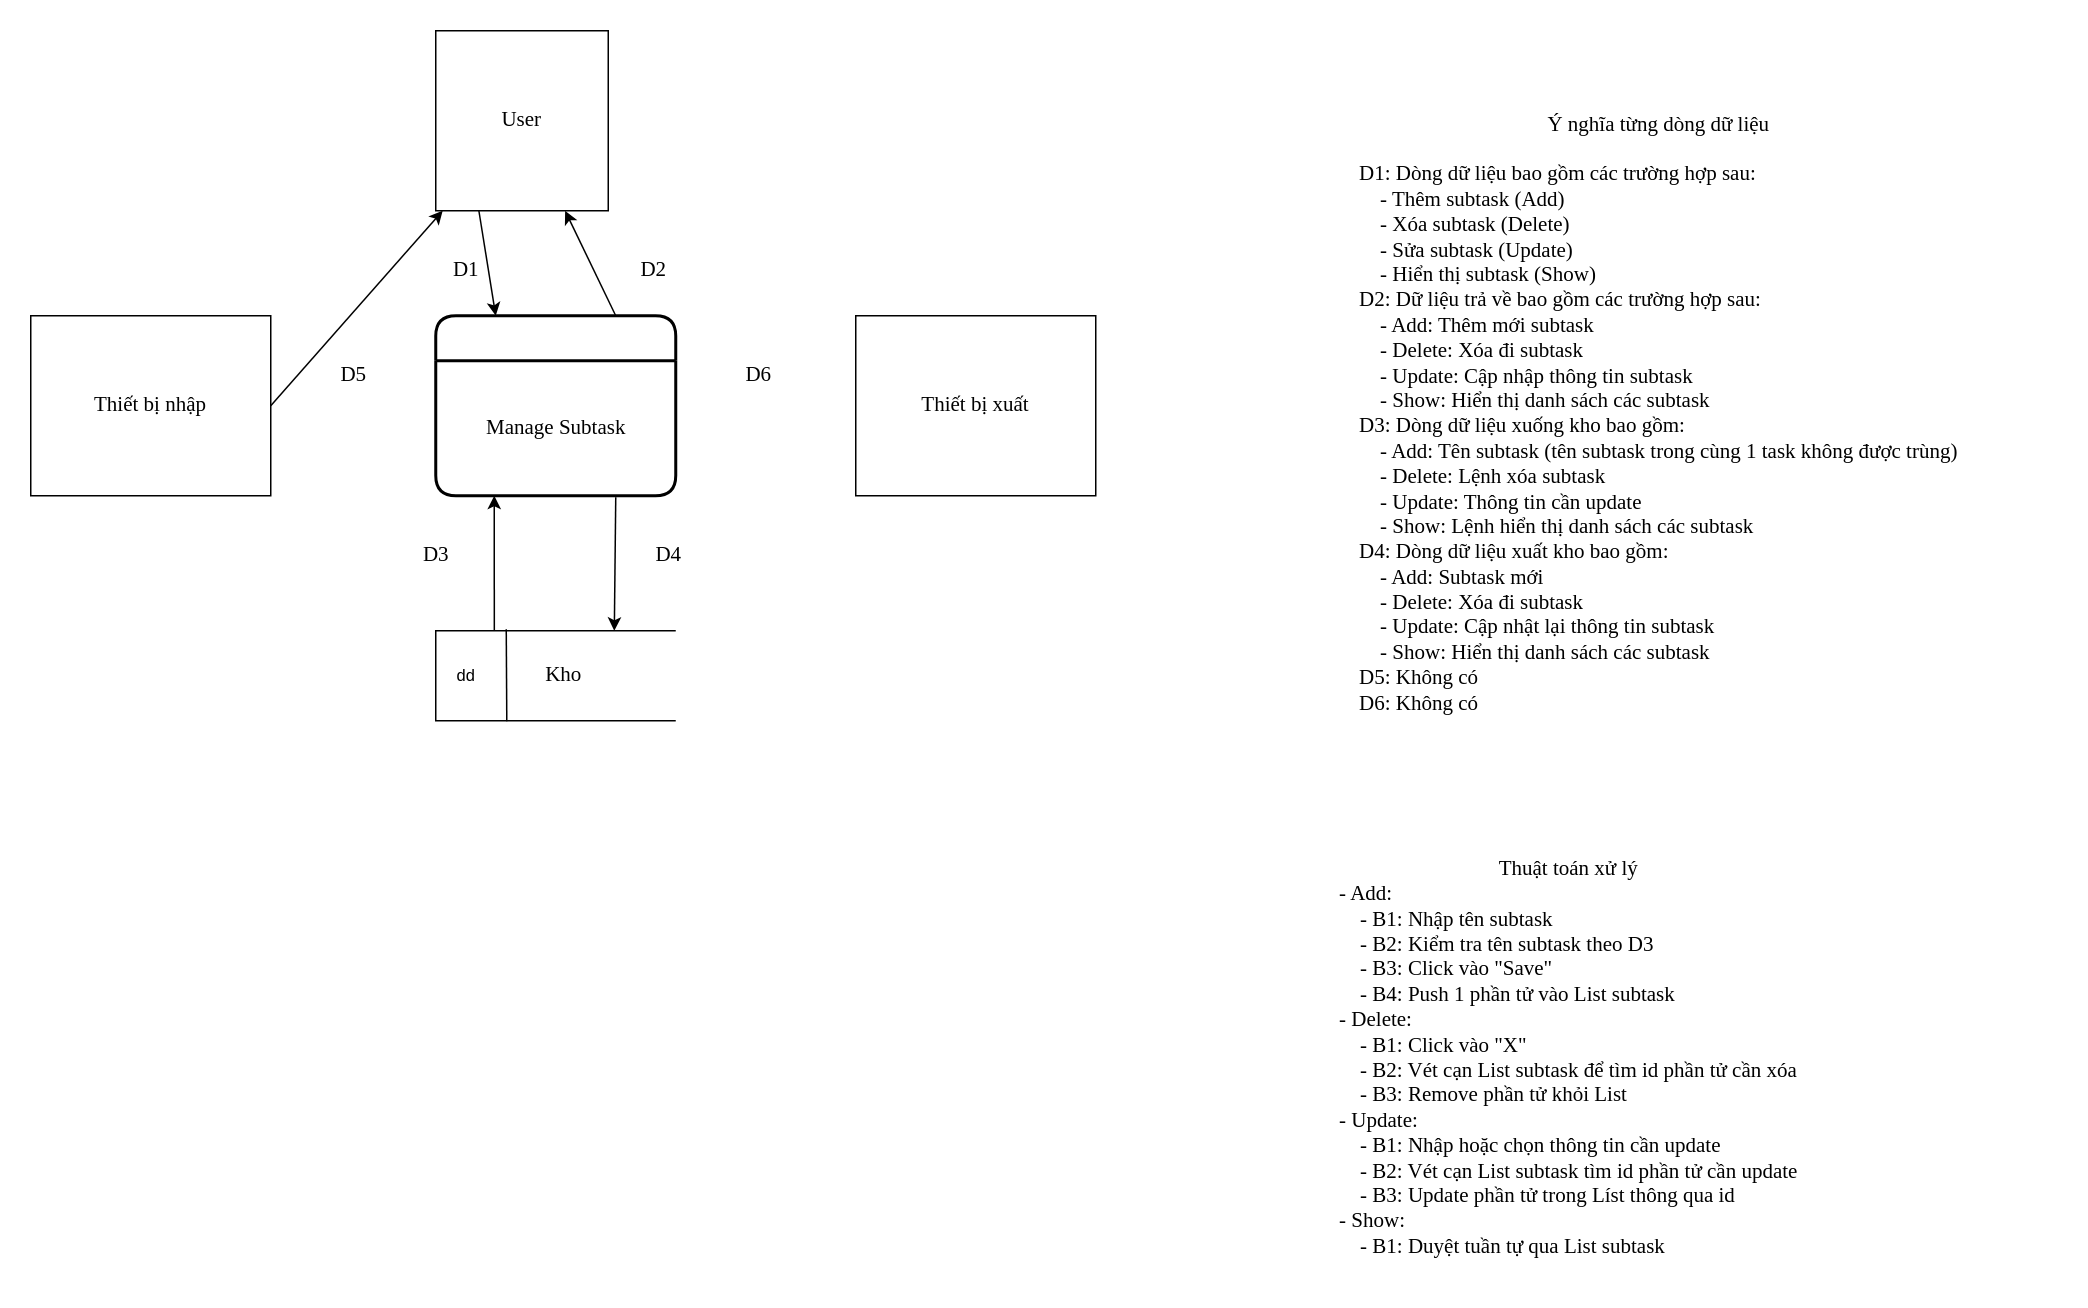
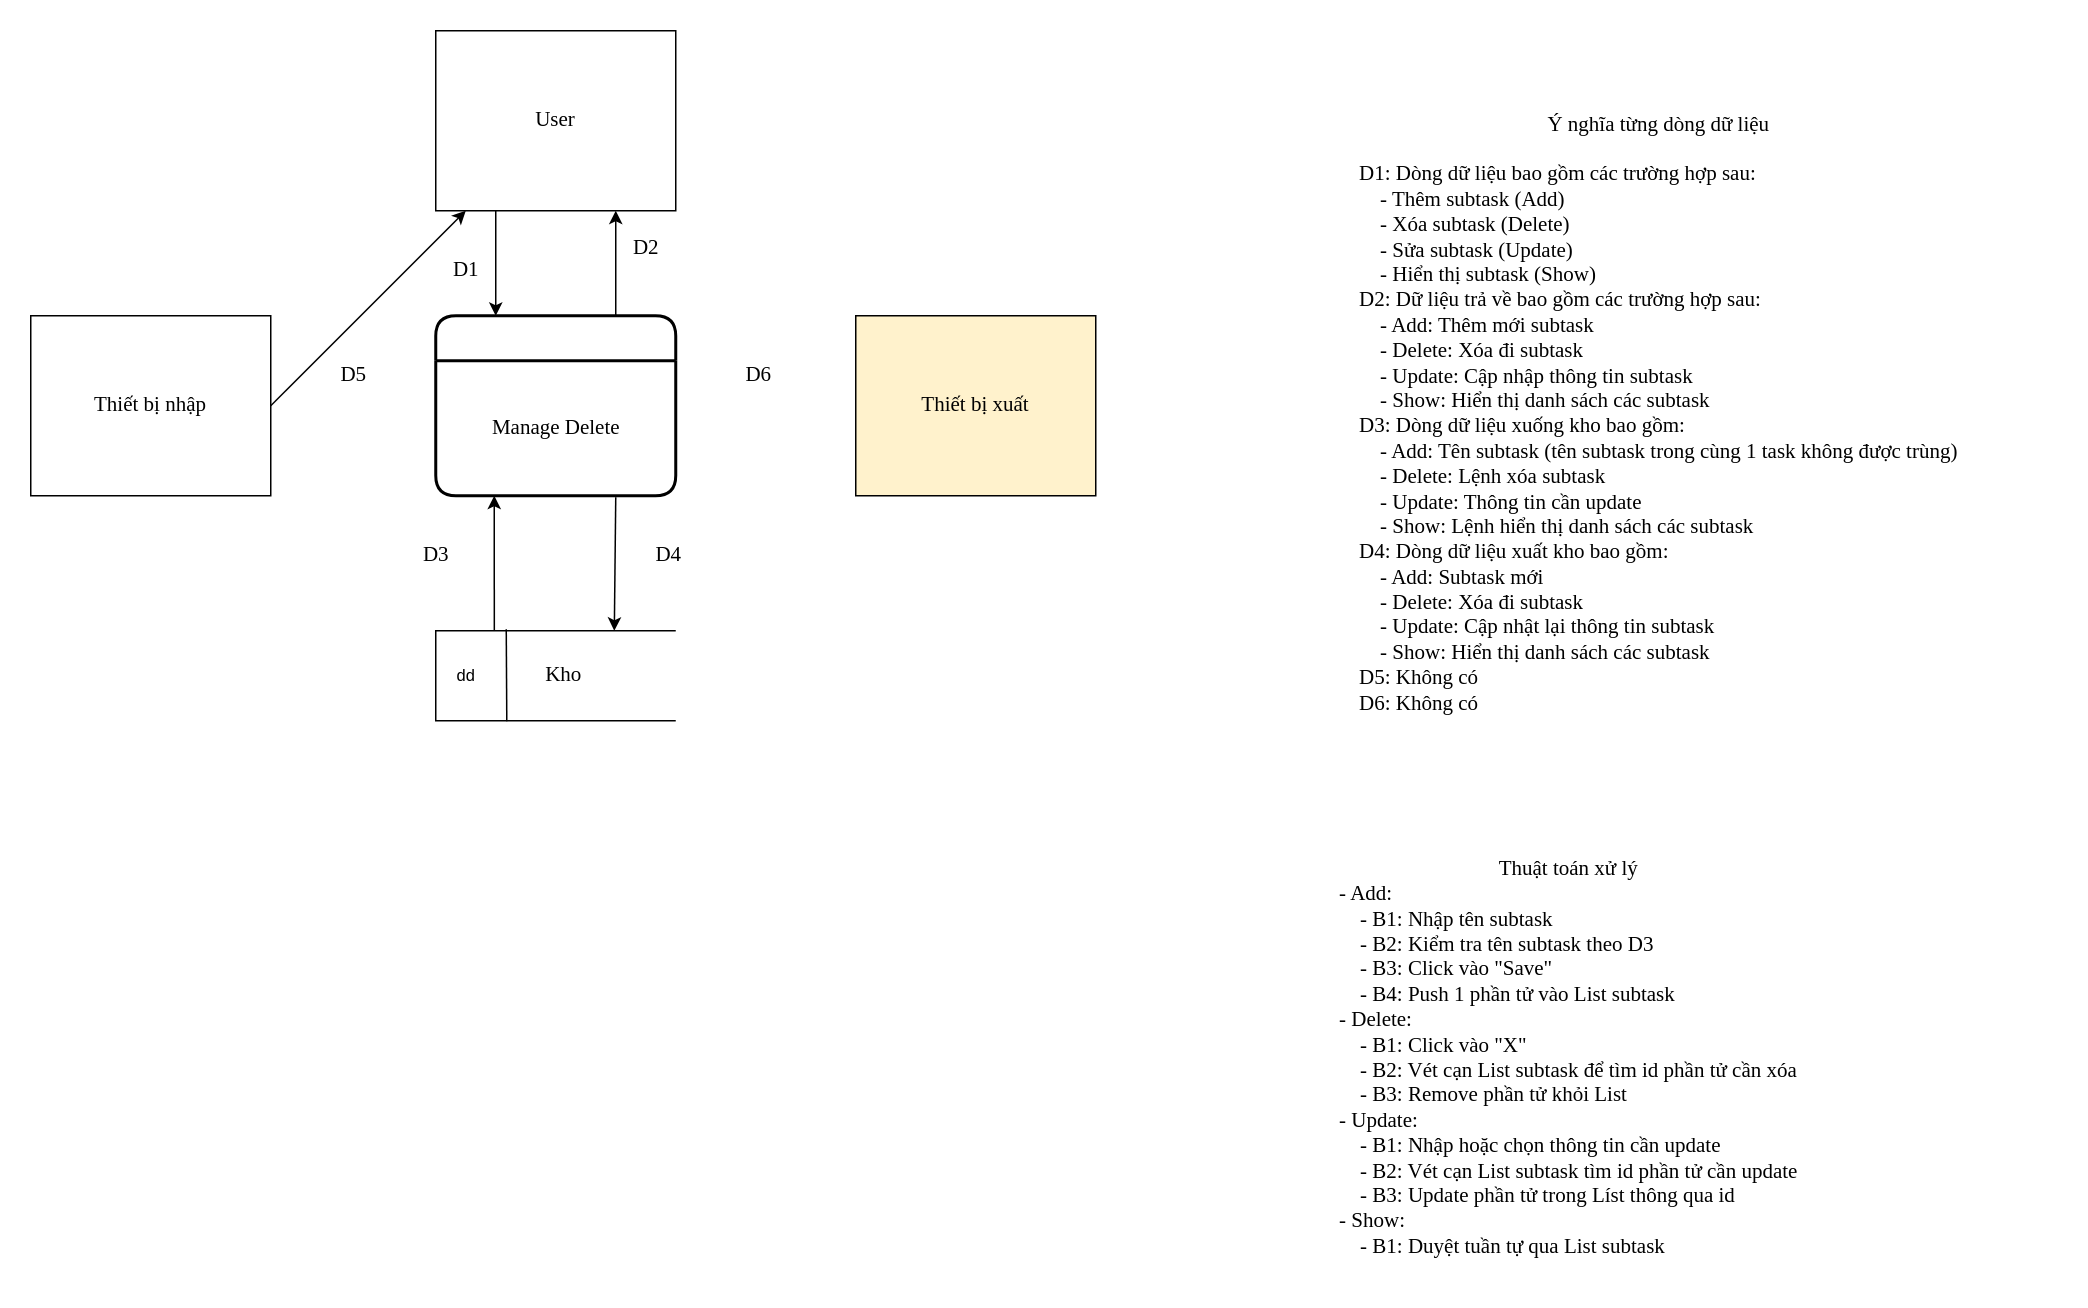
(522, 121) -> (556, 121)
(653, 271) -> (646, 248)
(976, 406) -> (976, 406)
(557, 428) -> (557, 428)
